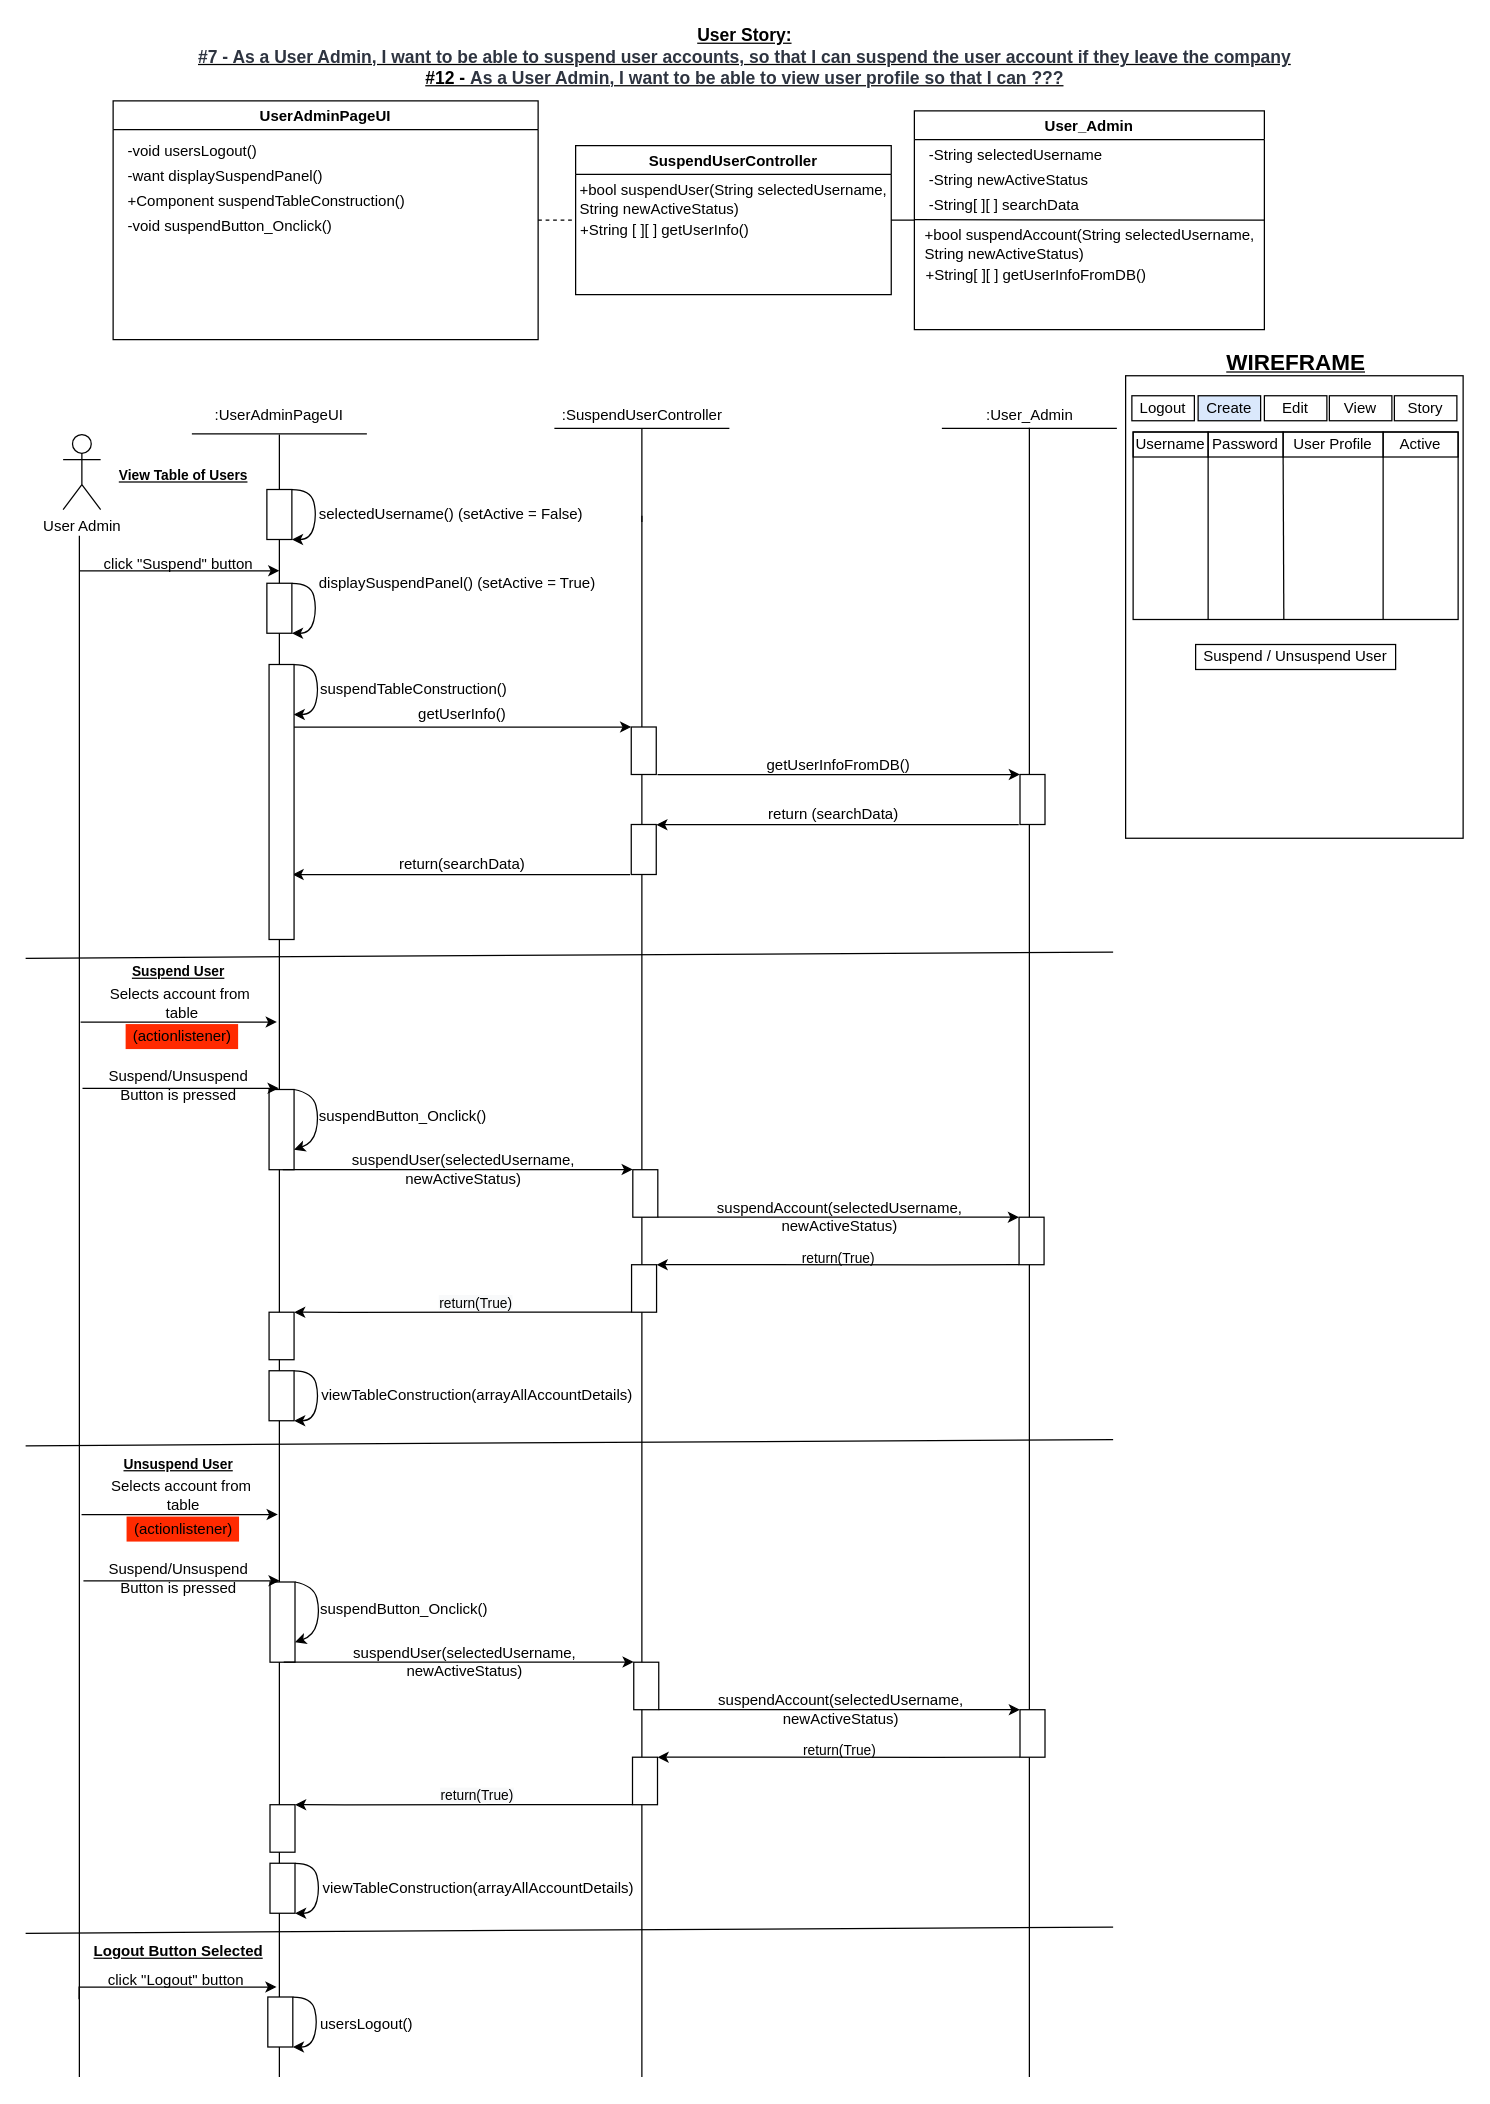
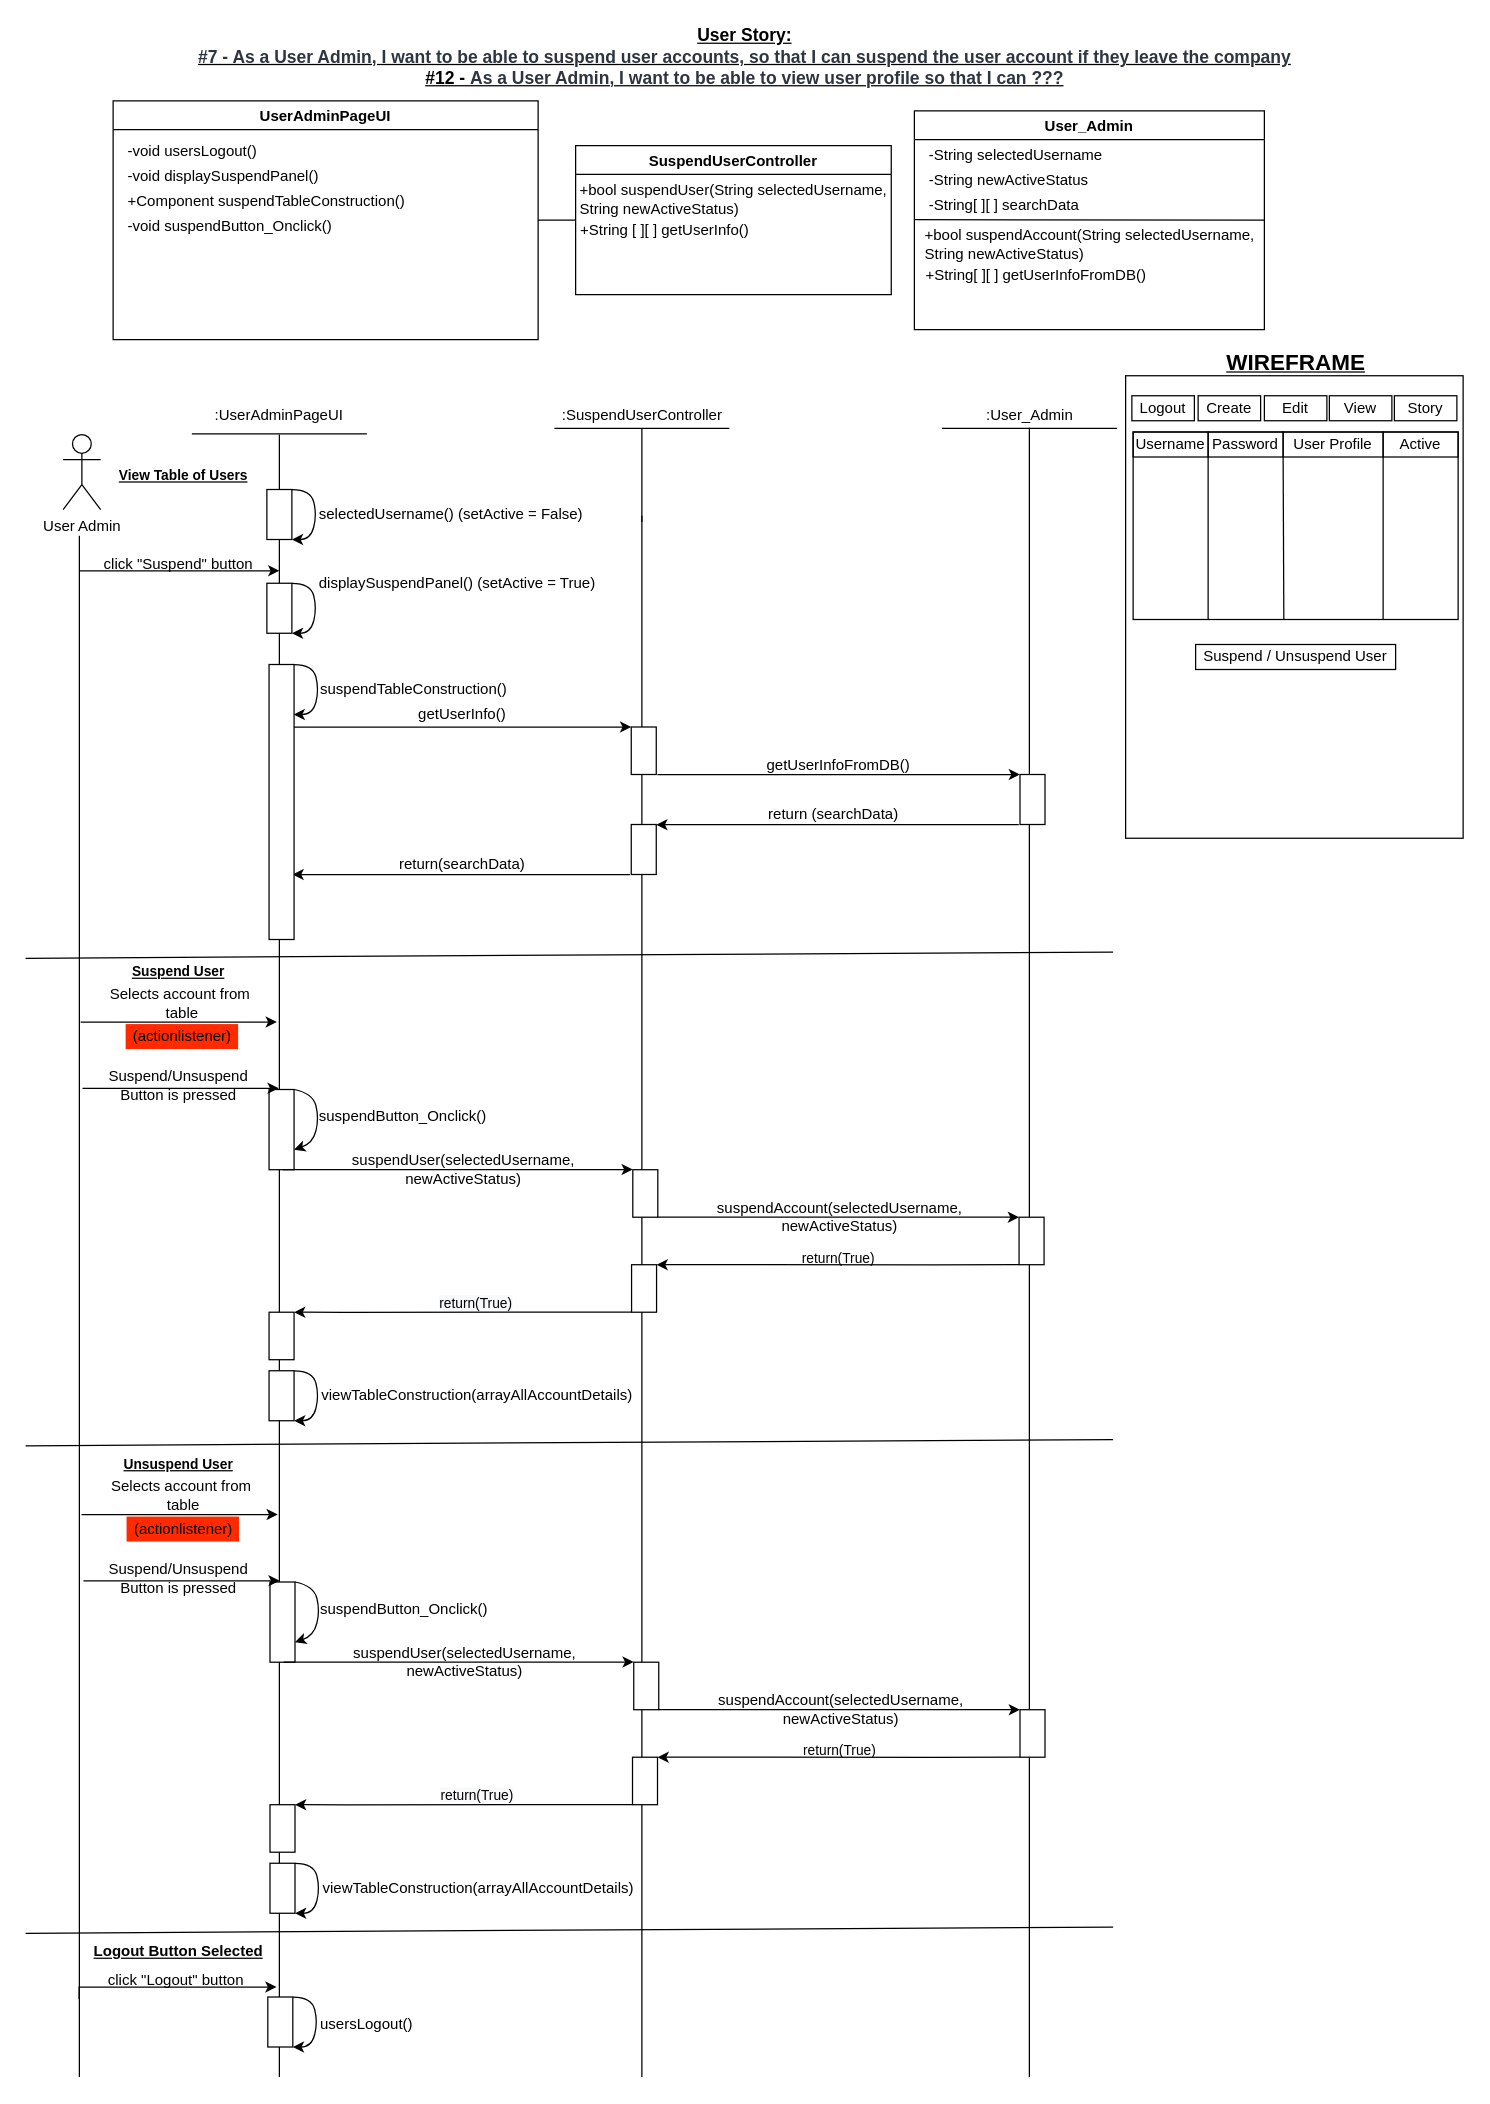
(234, 177) -> (232, 177)
(556, 220) -> (556, 220)
(902, 220) -> none
(1229, 408) -> (1229, 408)
